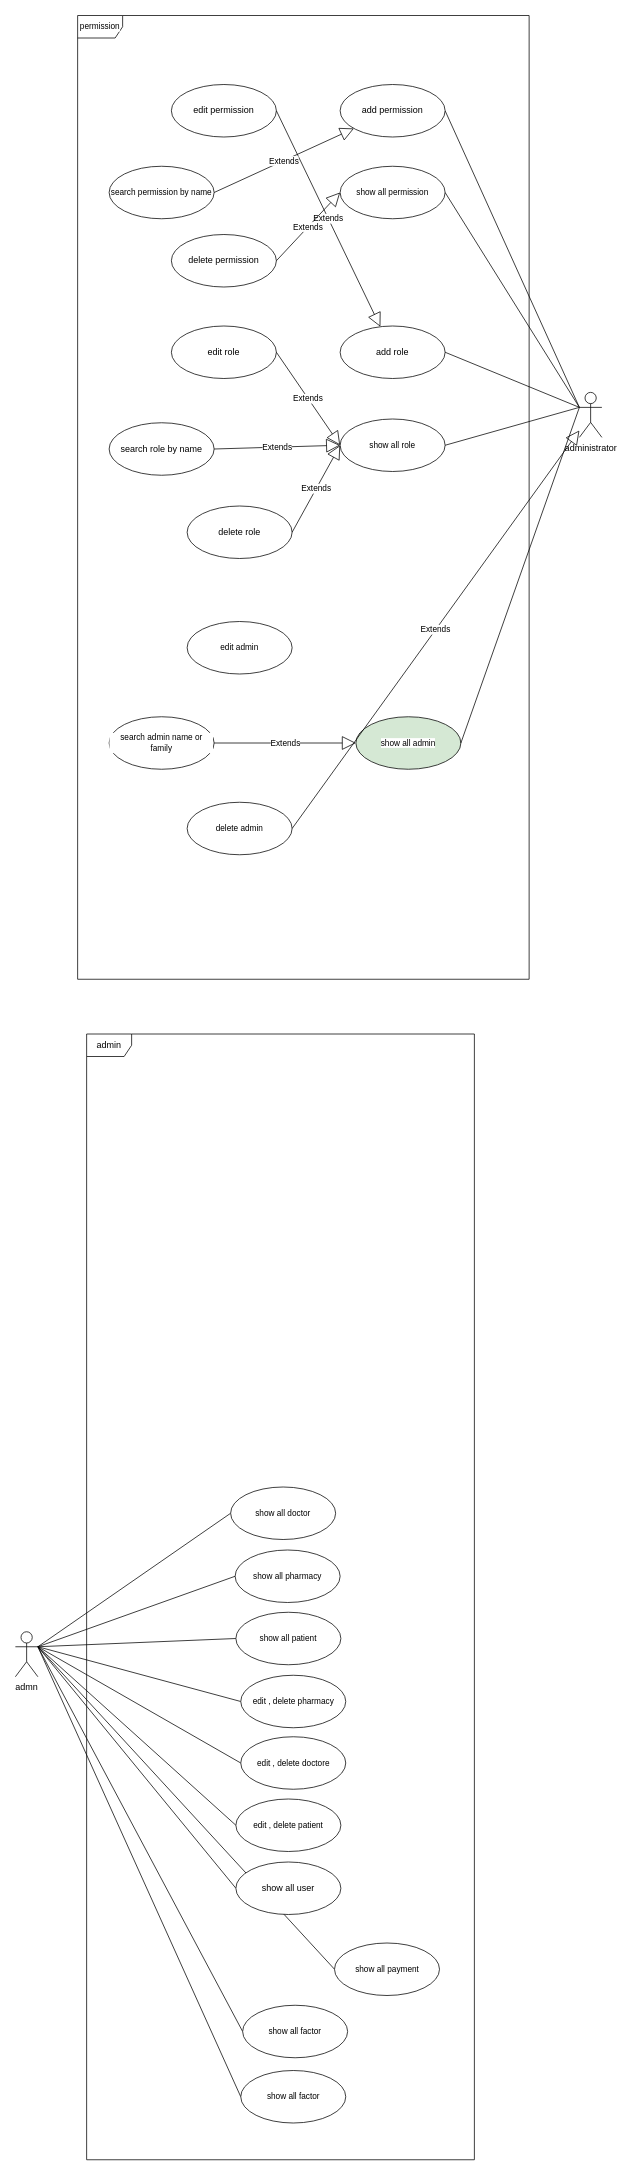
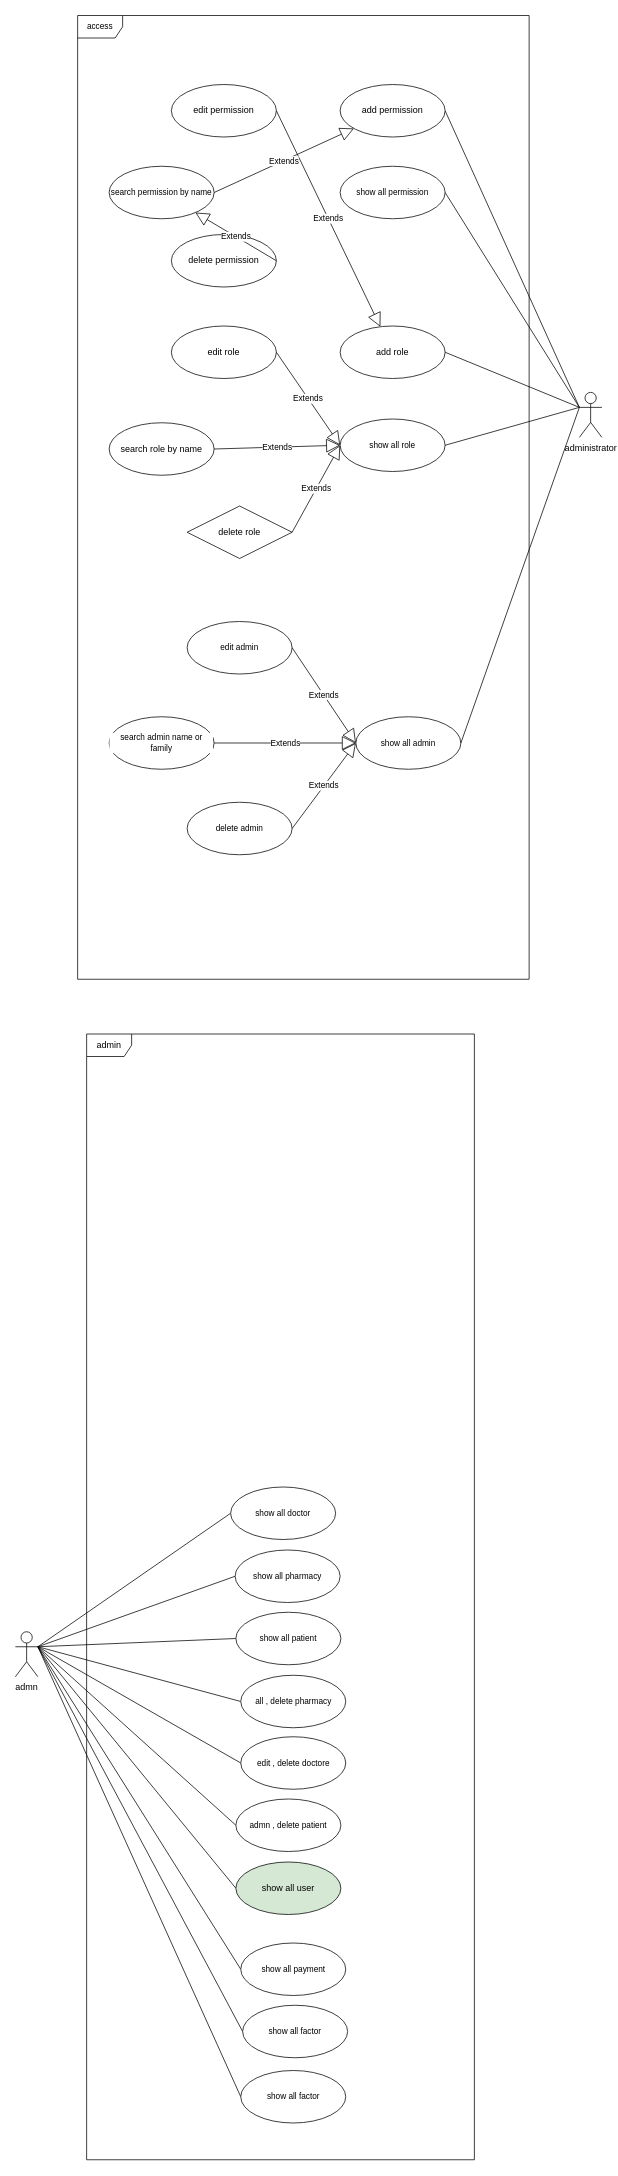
(100, 27) -> (100, 27)
(303, 232) -> (242, 240)
(240, 532) -> (240, 532)
(434, 631) -> (329, 779)
none -> (320, 689)
(408, 743) -> (408, 743)
(294, 1701) -> (294, 1701)
(288, 1825) -> (288, 1825)
(288, 1888) -> (288, 1888)
(387, 1969) -> (293, 1969)
